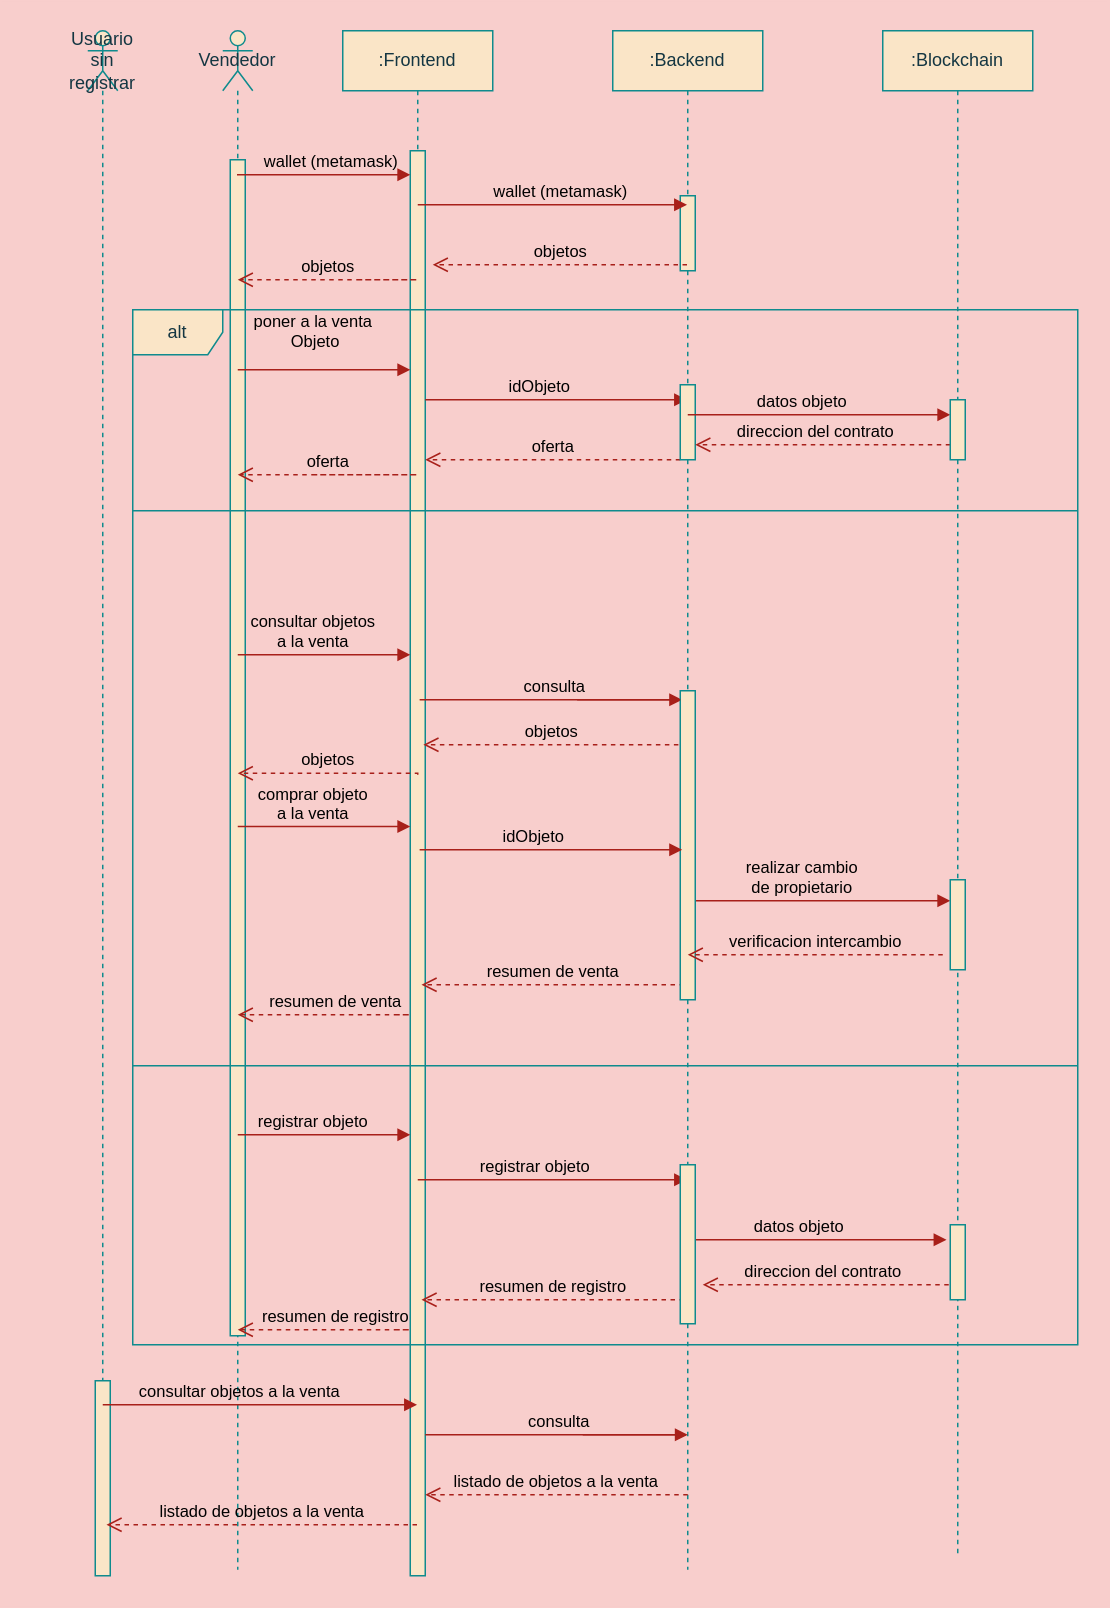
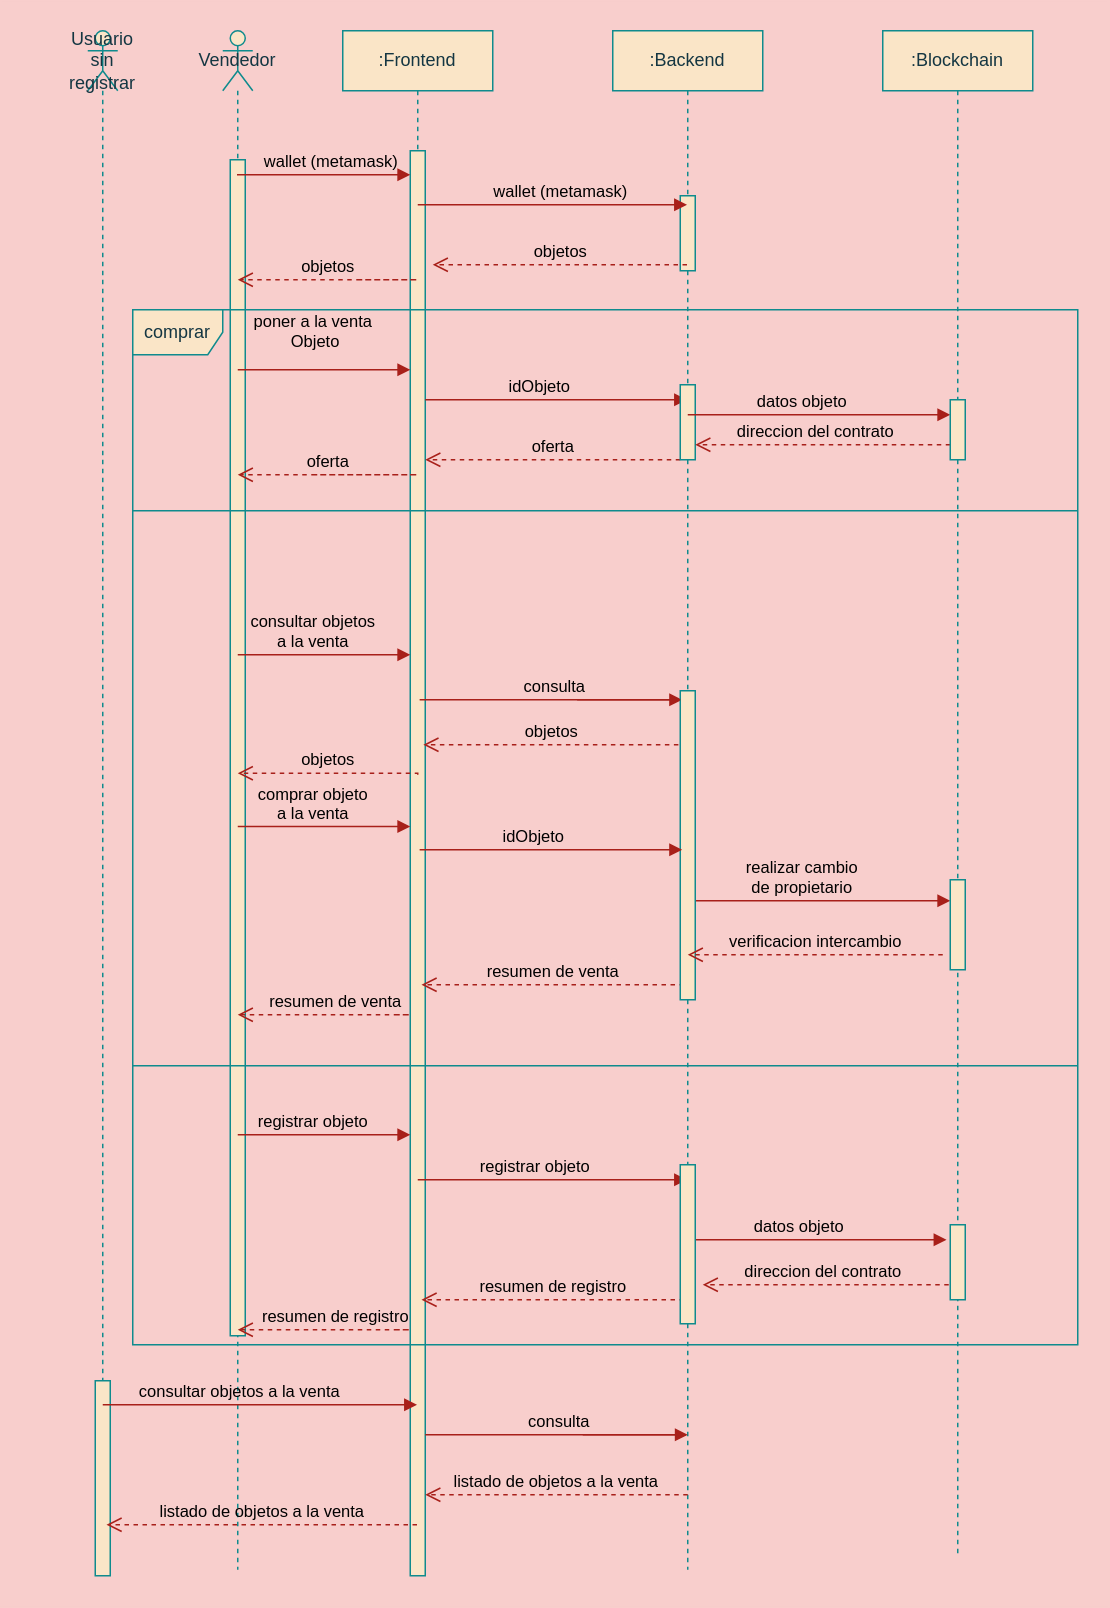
(178, 332) -> (178, 332)
